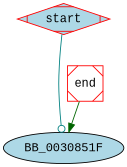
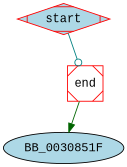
(59, 80) -> (73, 46)
